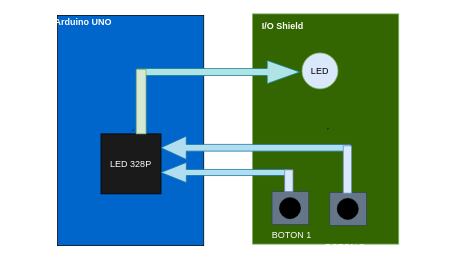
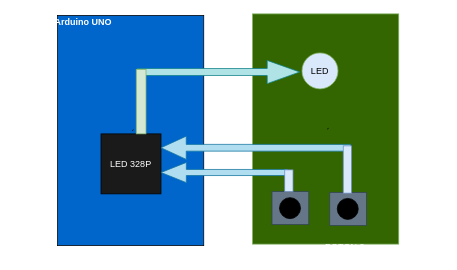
(282, 26) -> none
(291, 235) -> (288, 250)
